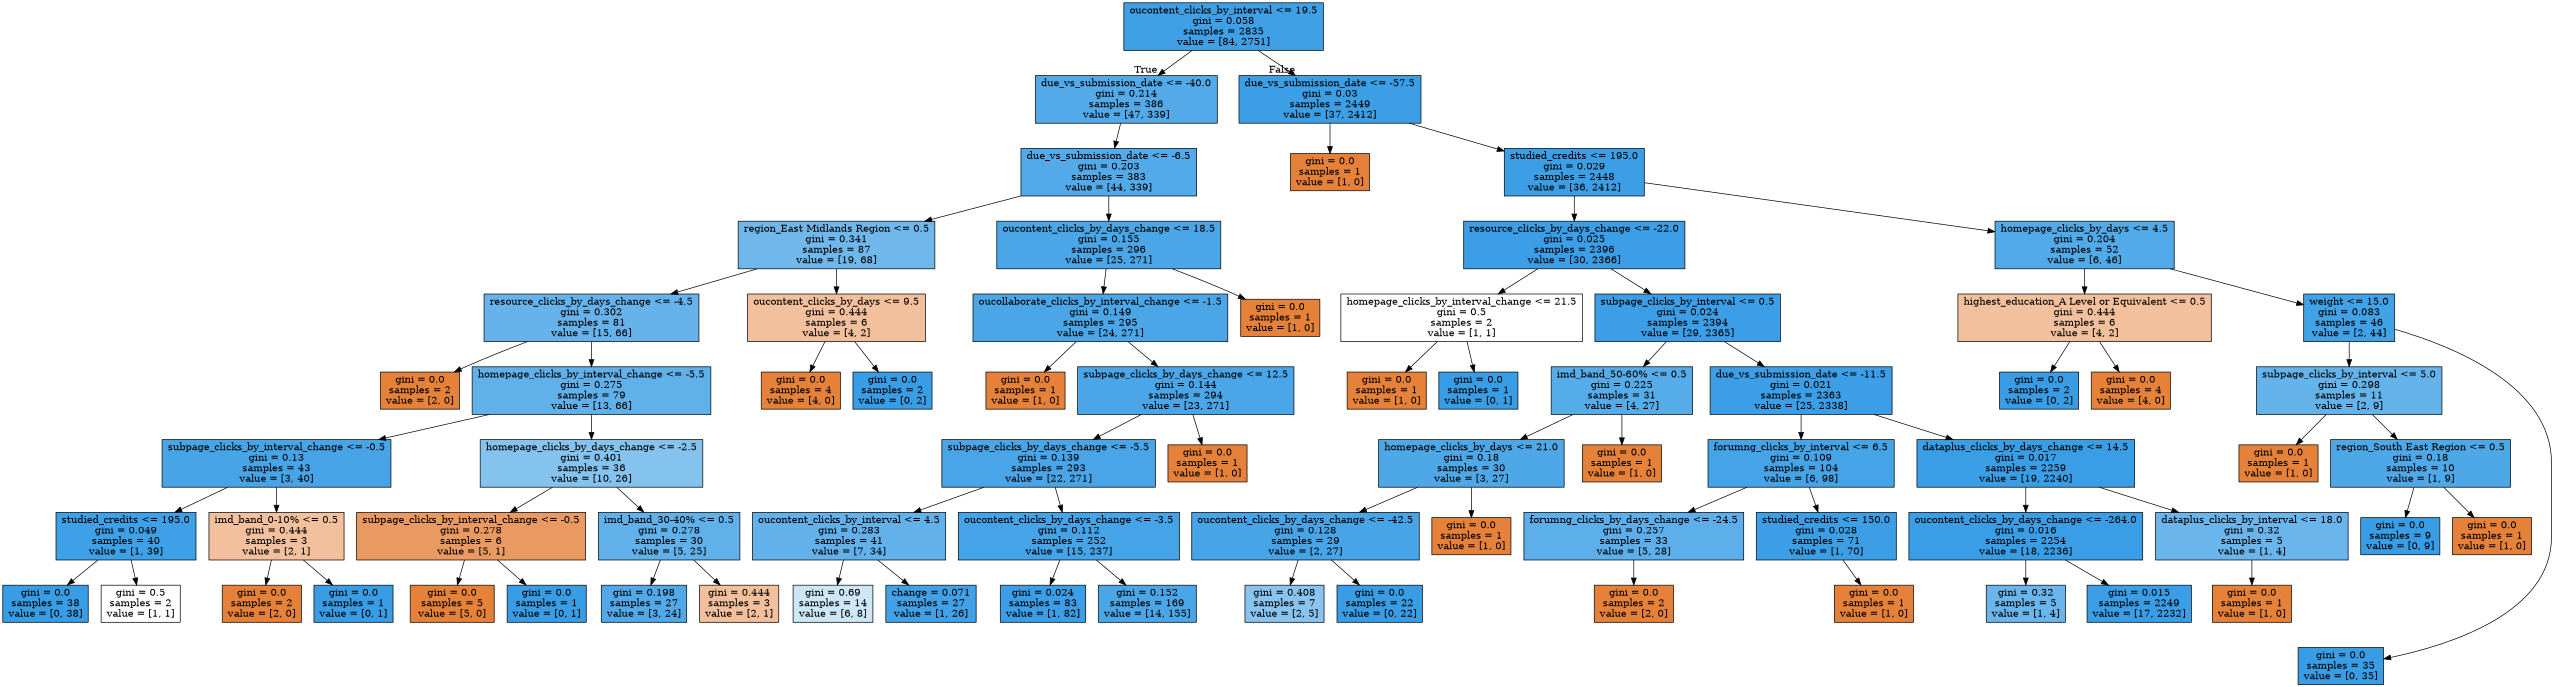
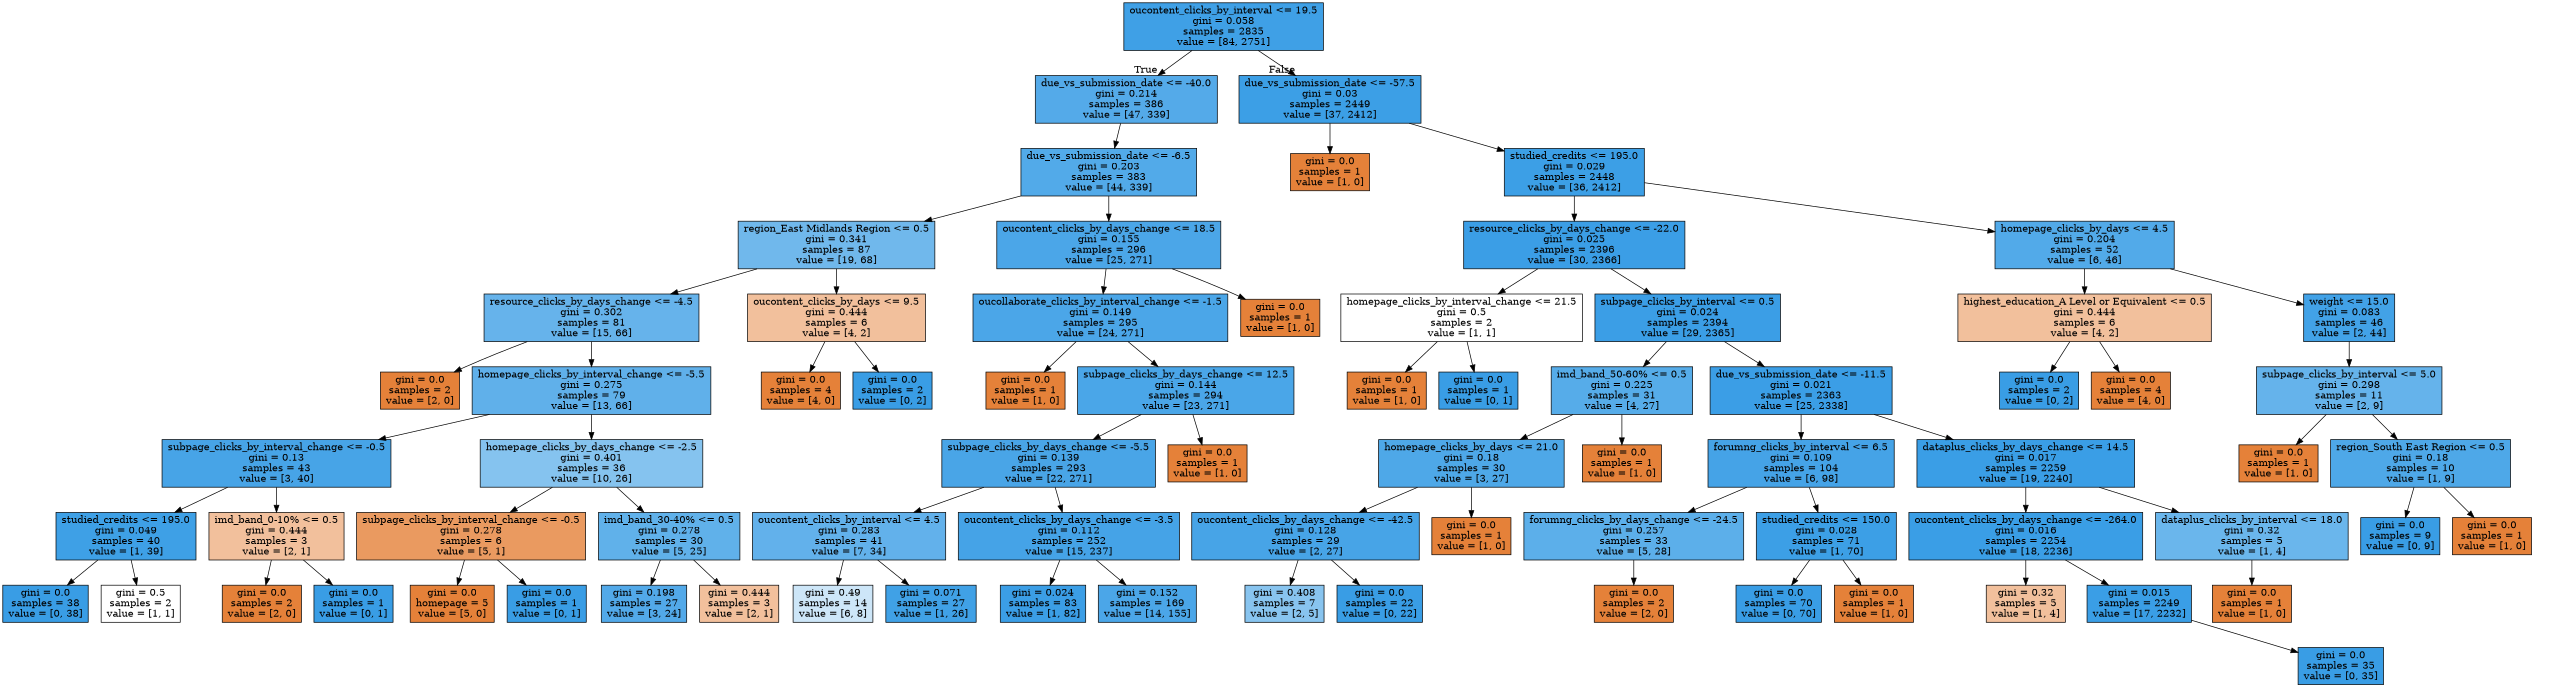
(2552, 498) -> (2241, 635)
(452, 604) -> (452, 604)
(833, 604) -> (833, 604)
(931, 604) -> (931, 604)
none -> (1779, 604)
(2026, 604) -> (2026, 604)
